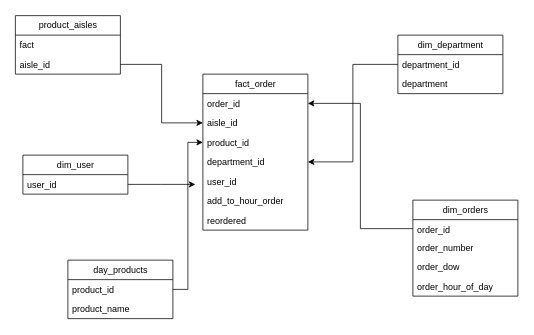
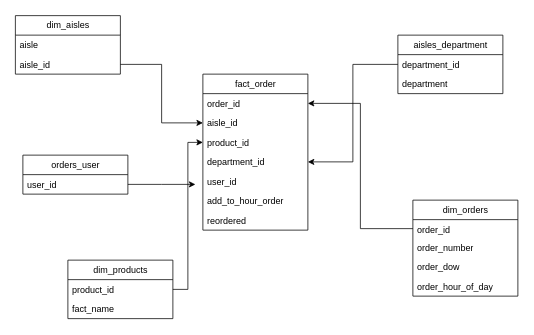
(68, 25) -> (68, 25)
(451, 45) -> (451, 45)
(30, 46) -> (30, 46)
(76, 165) -> (76, 165)
(121, 270) -> (121, 270)
(103, 310) -> (95, 310)
